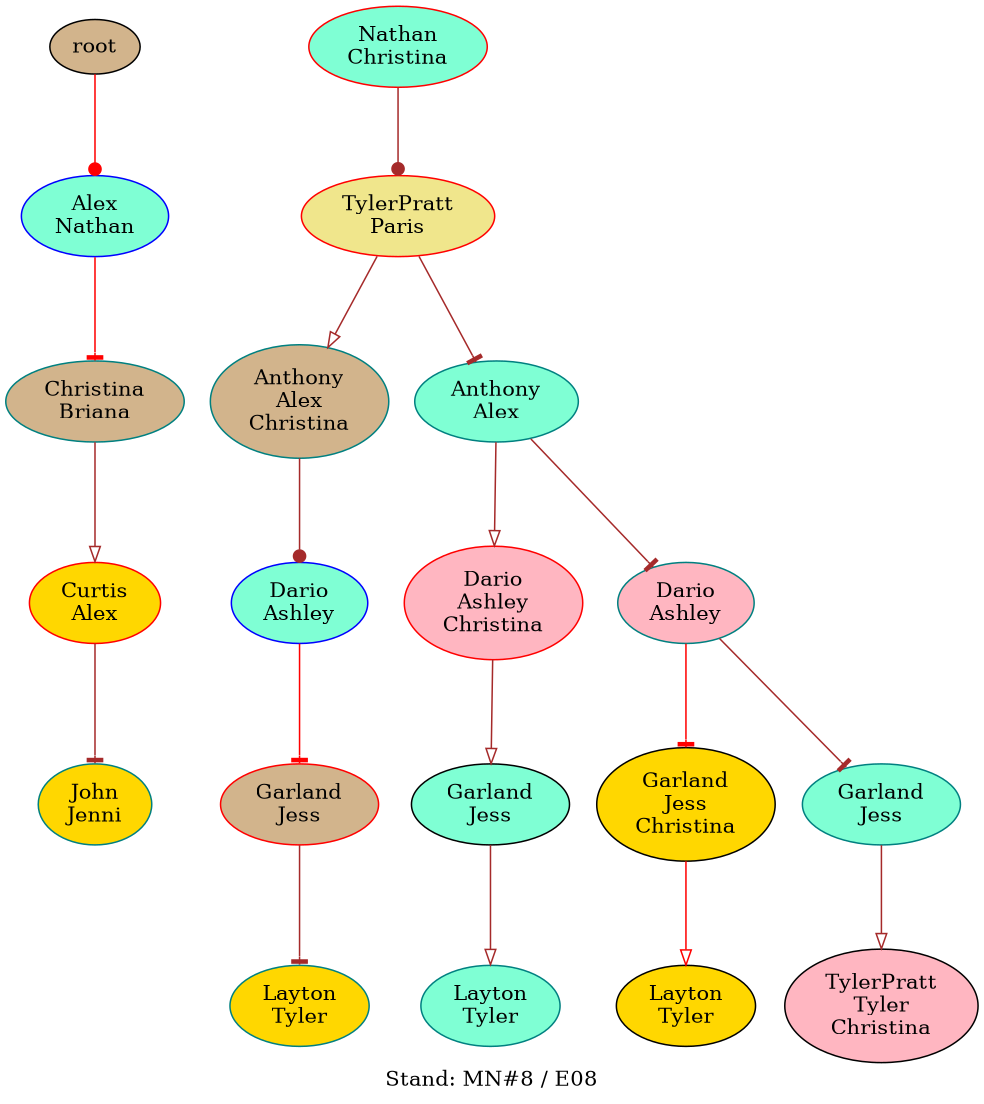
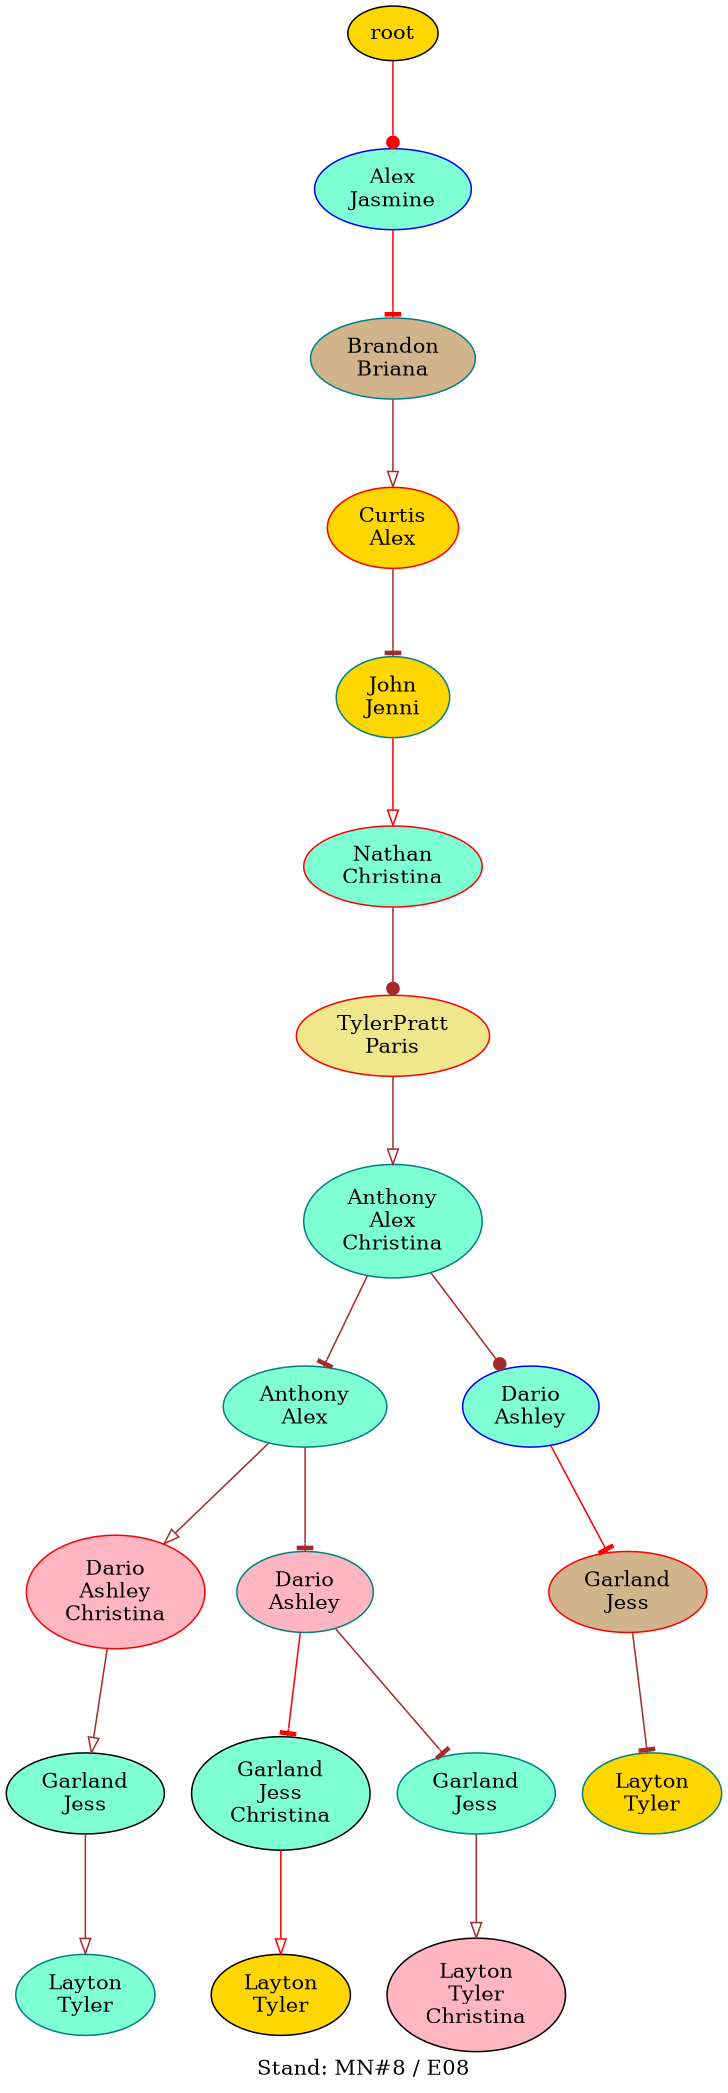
(95, 47) -> (393, 33)
(95, 216) -> (393, 189)
(446, 306) -> (347, 1318)
(95, 401) -> (393, 359)
(300, 401) -> (393, 1221)
none -> (393, 774)
(686, 804) -> (281, 1793)
(881, 1006) -> (476, 1995)
